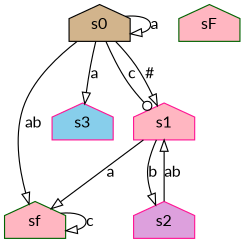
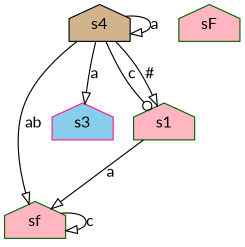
(100, 25) -> (100, 25)
(164, 123) -> (164, 123)
(164, 222) -> none
